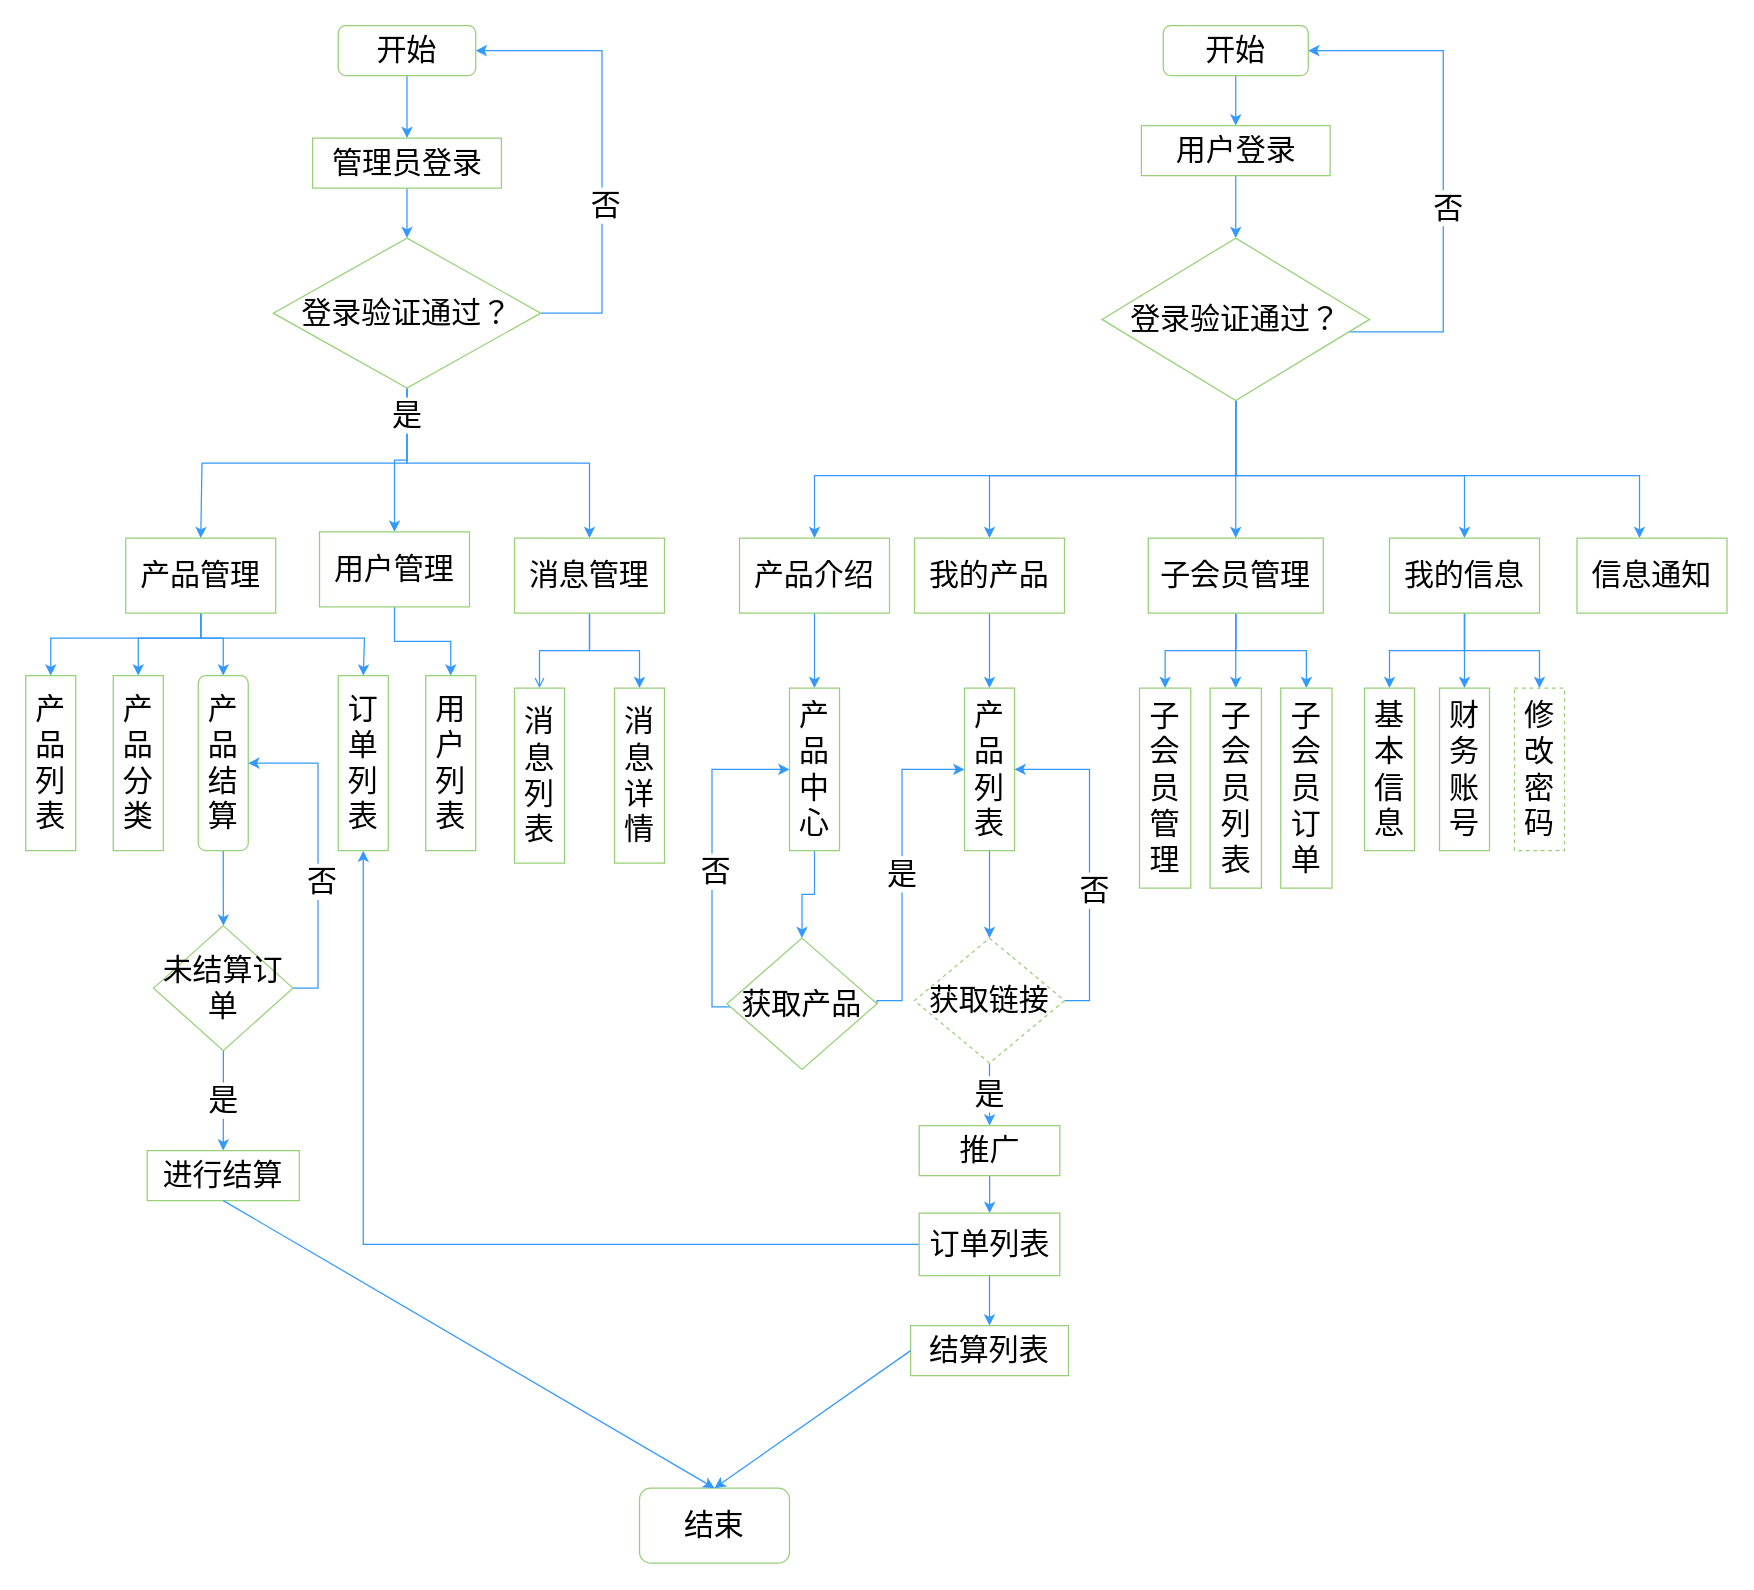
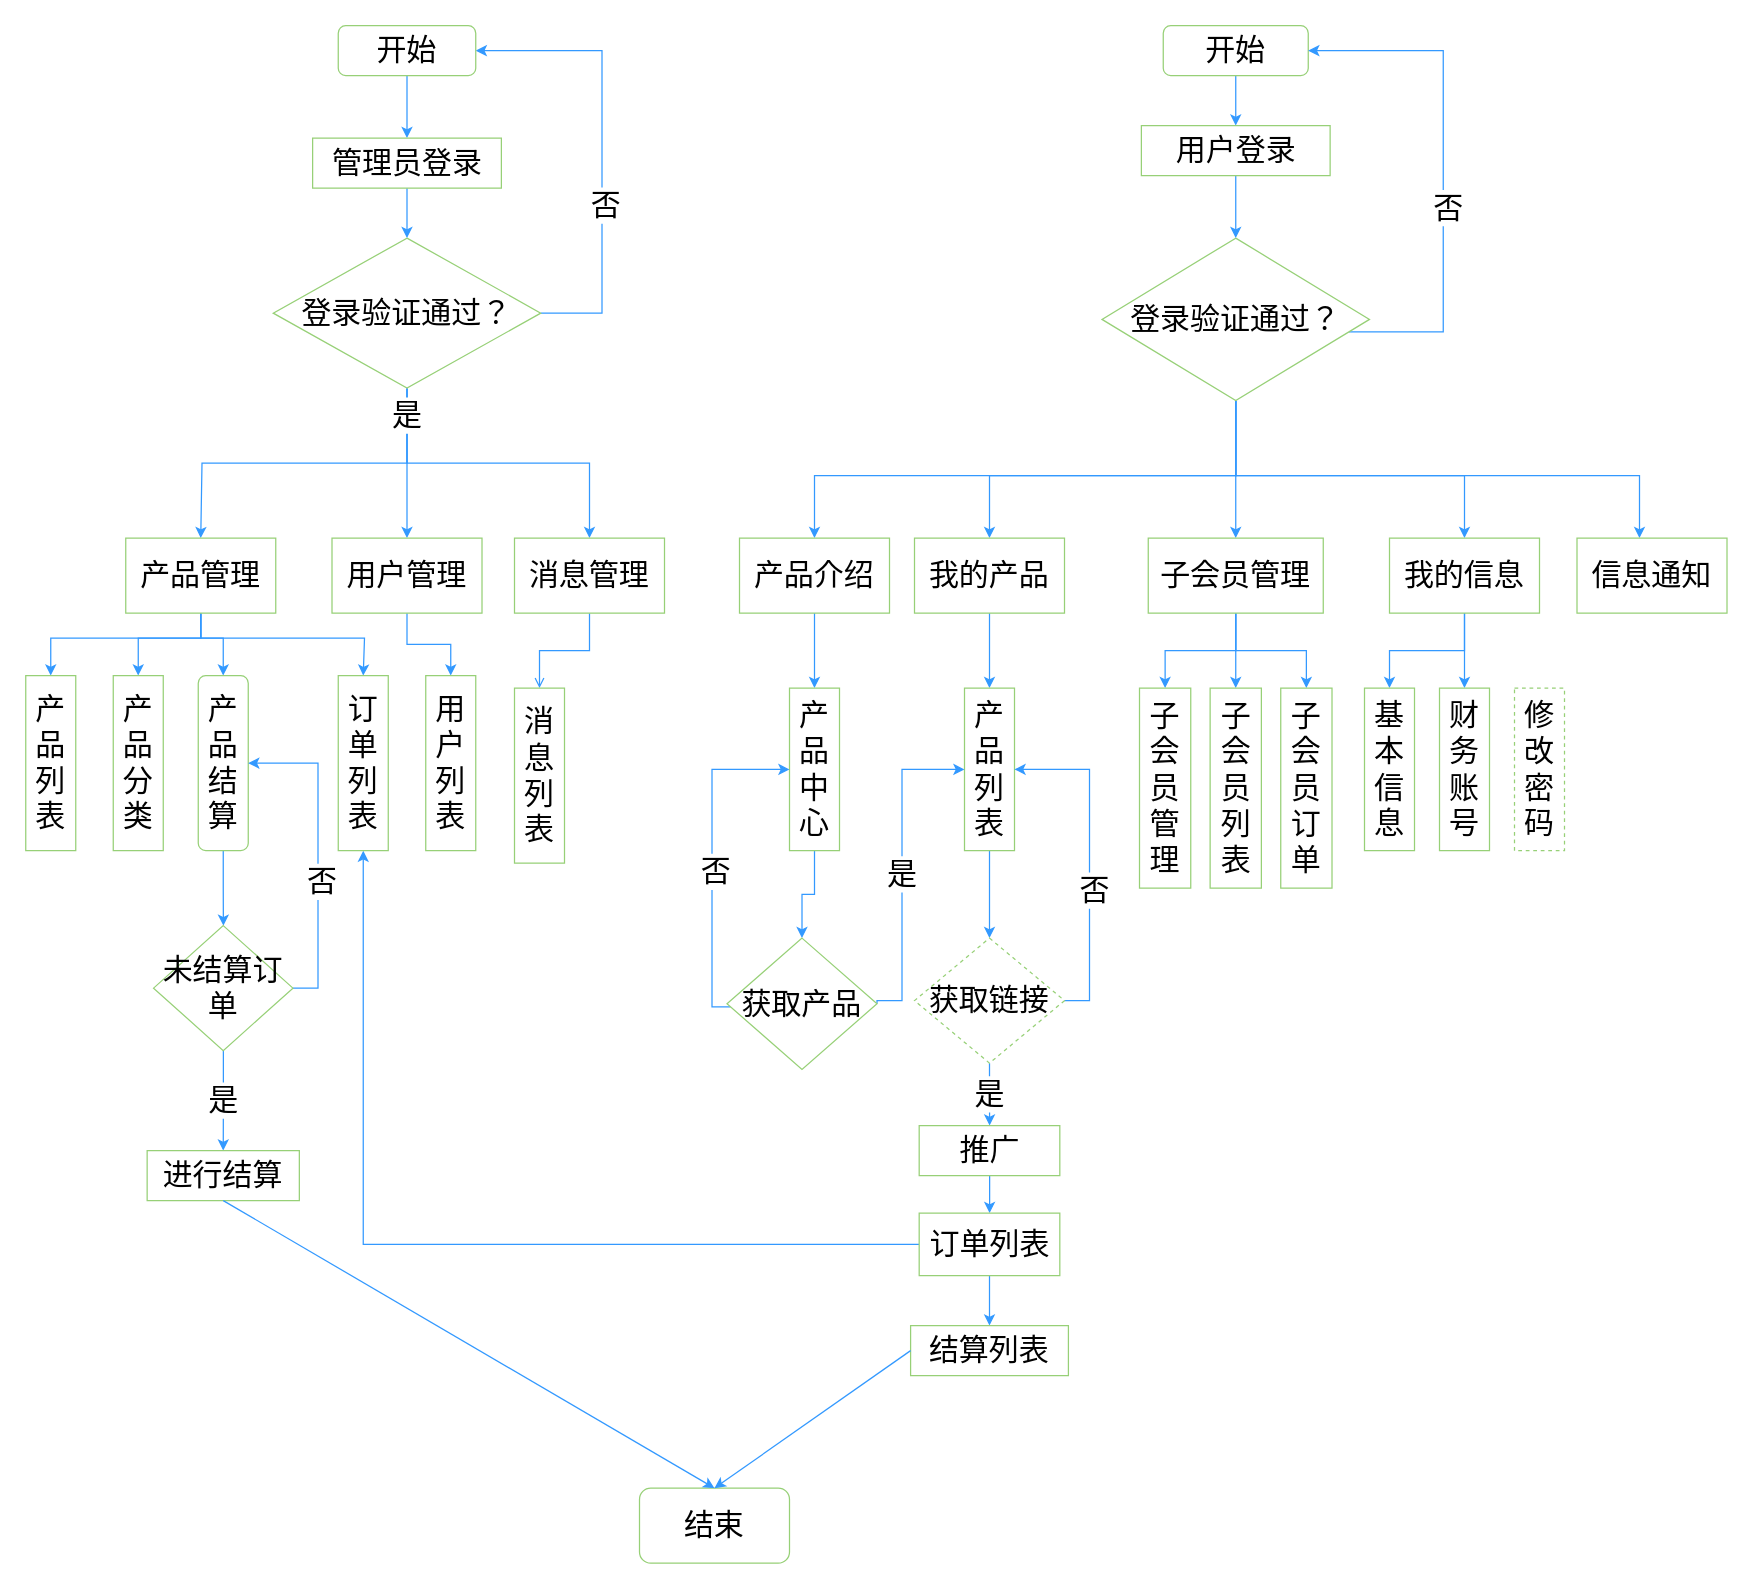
(394, 569) -> (407, 576)
(629, 651) -> none
(1517, 651) -> none
(639, 776) -> none
